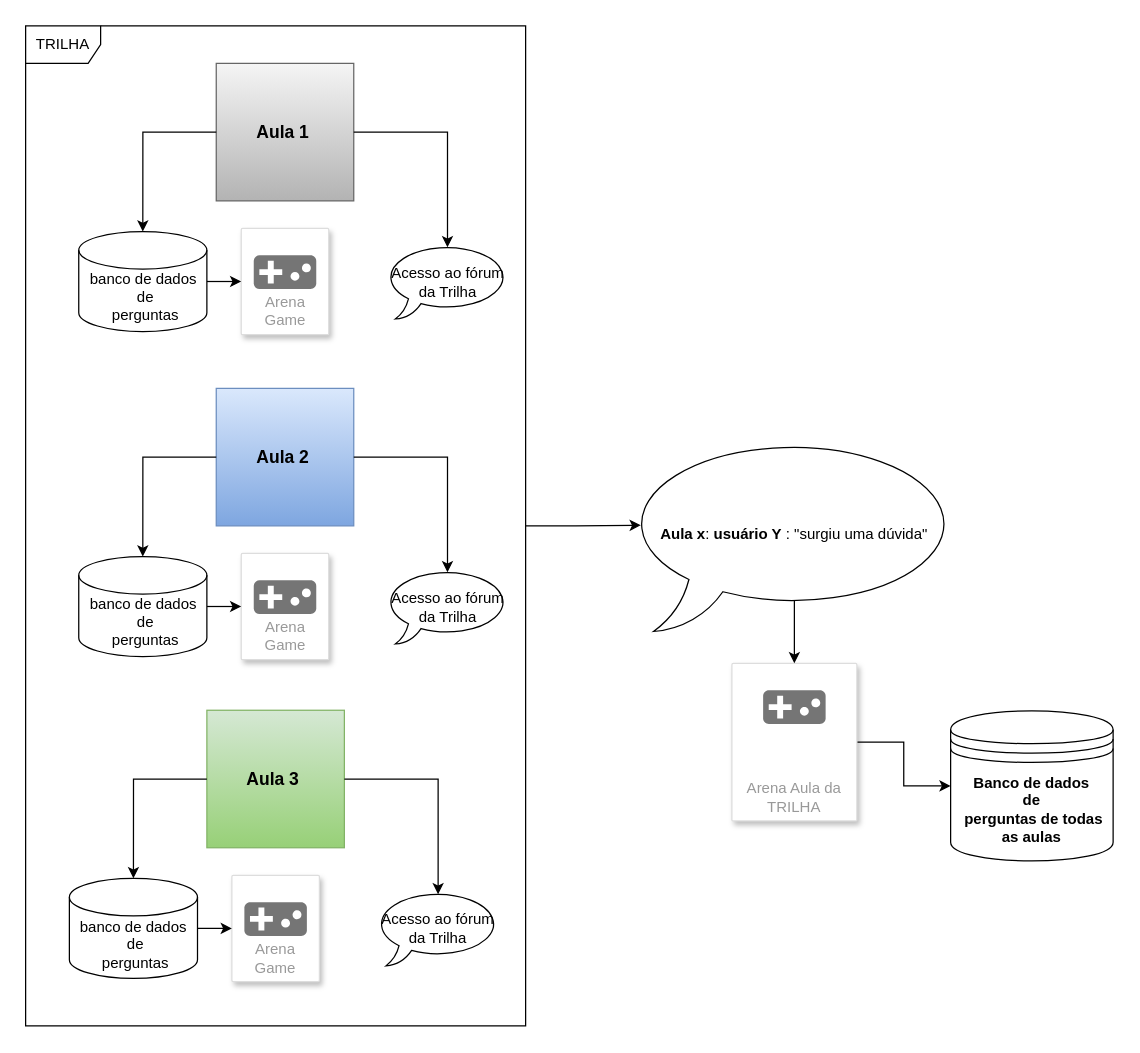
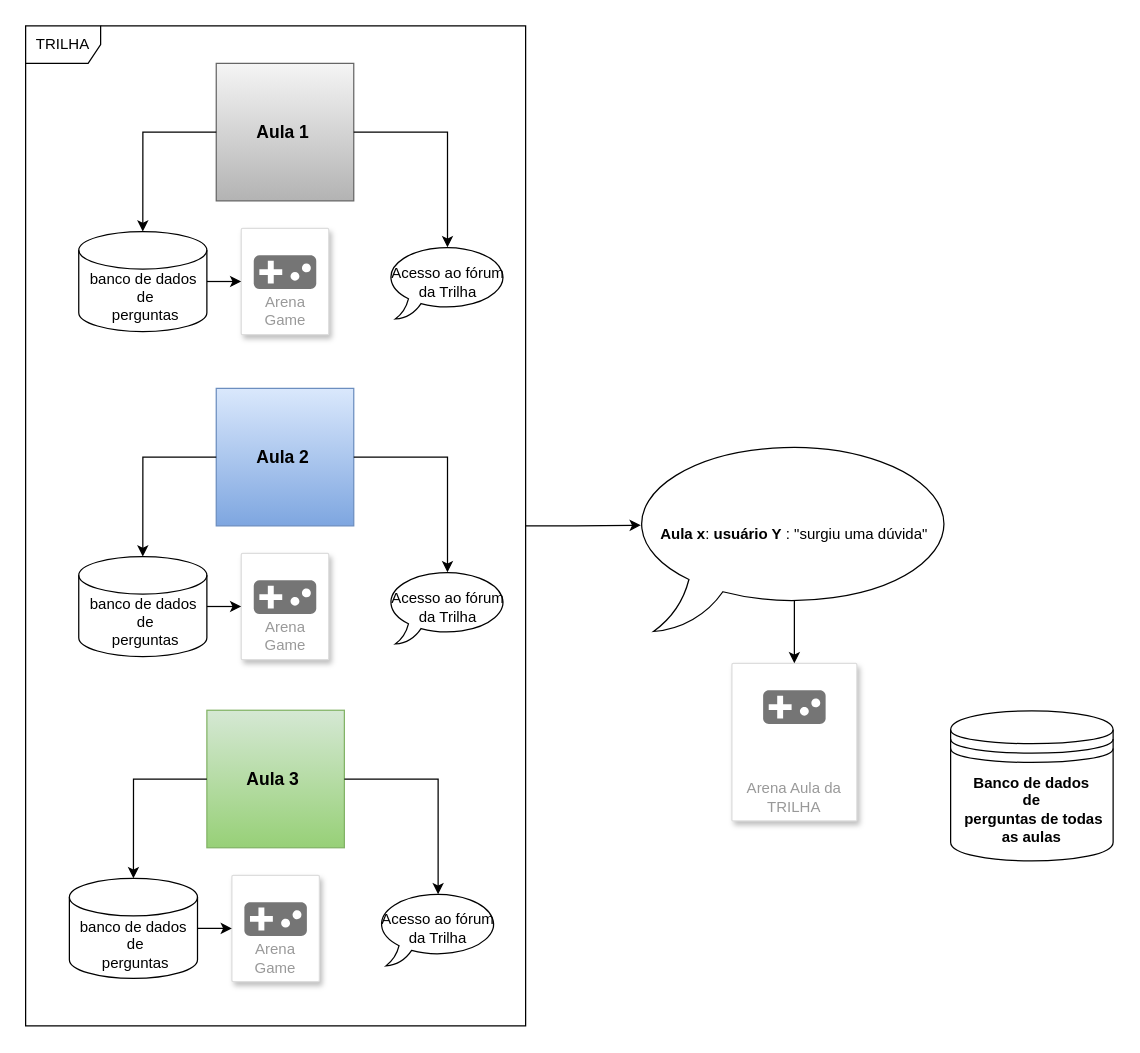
(904, 759) -> none
